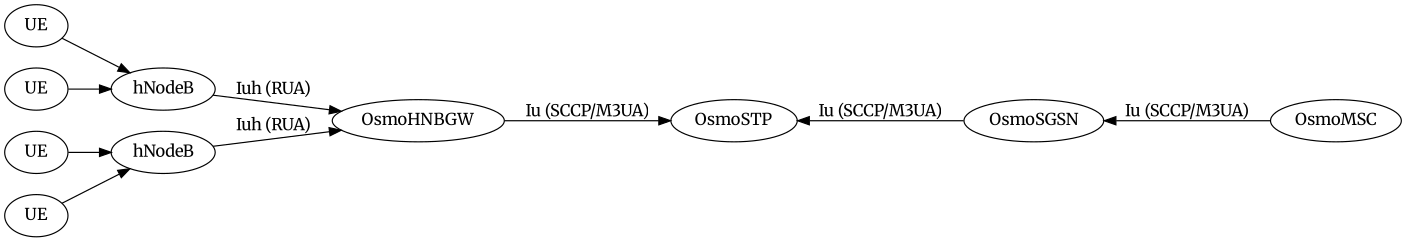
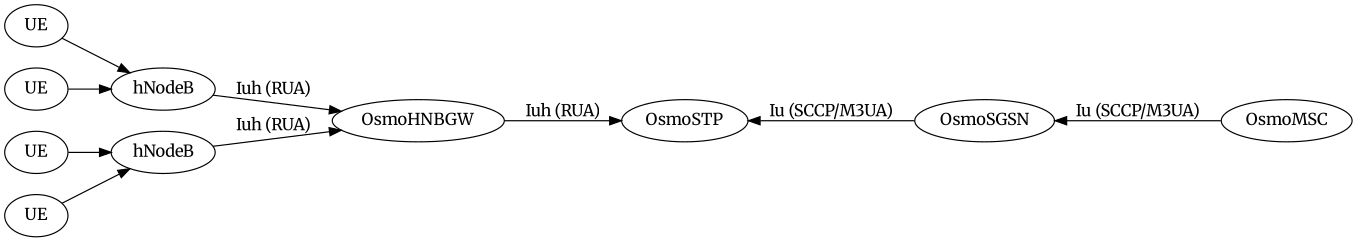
(588, 112) -> (563, 112)
